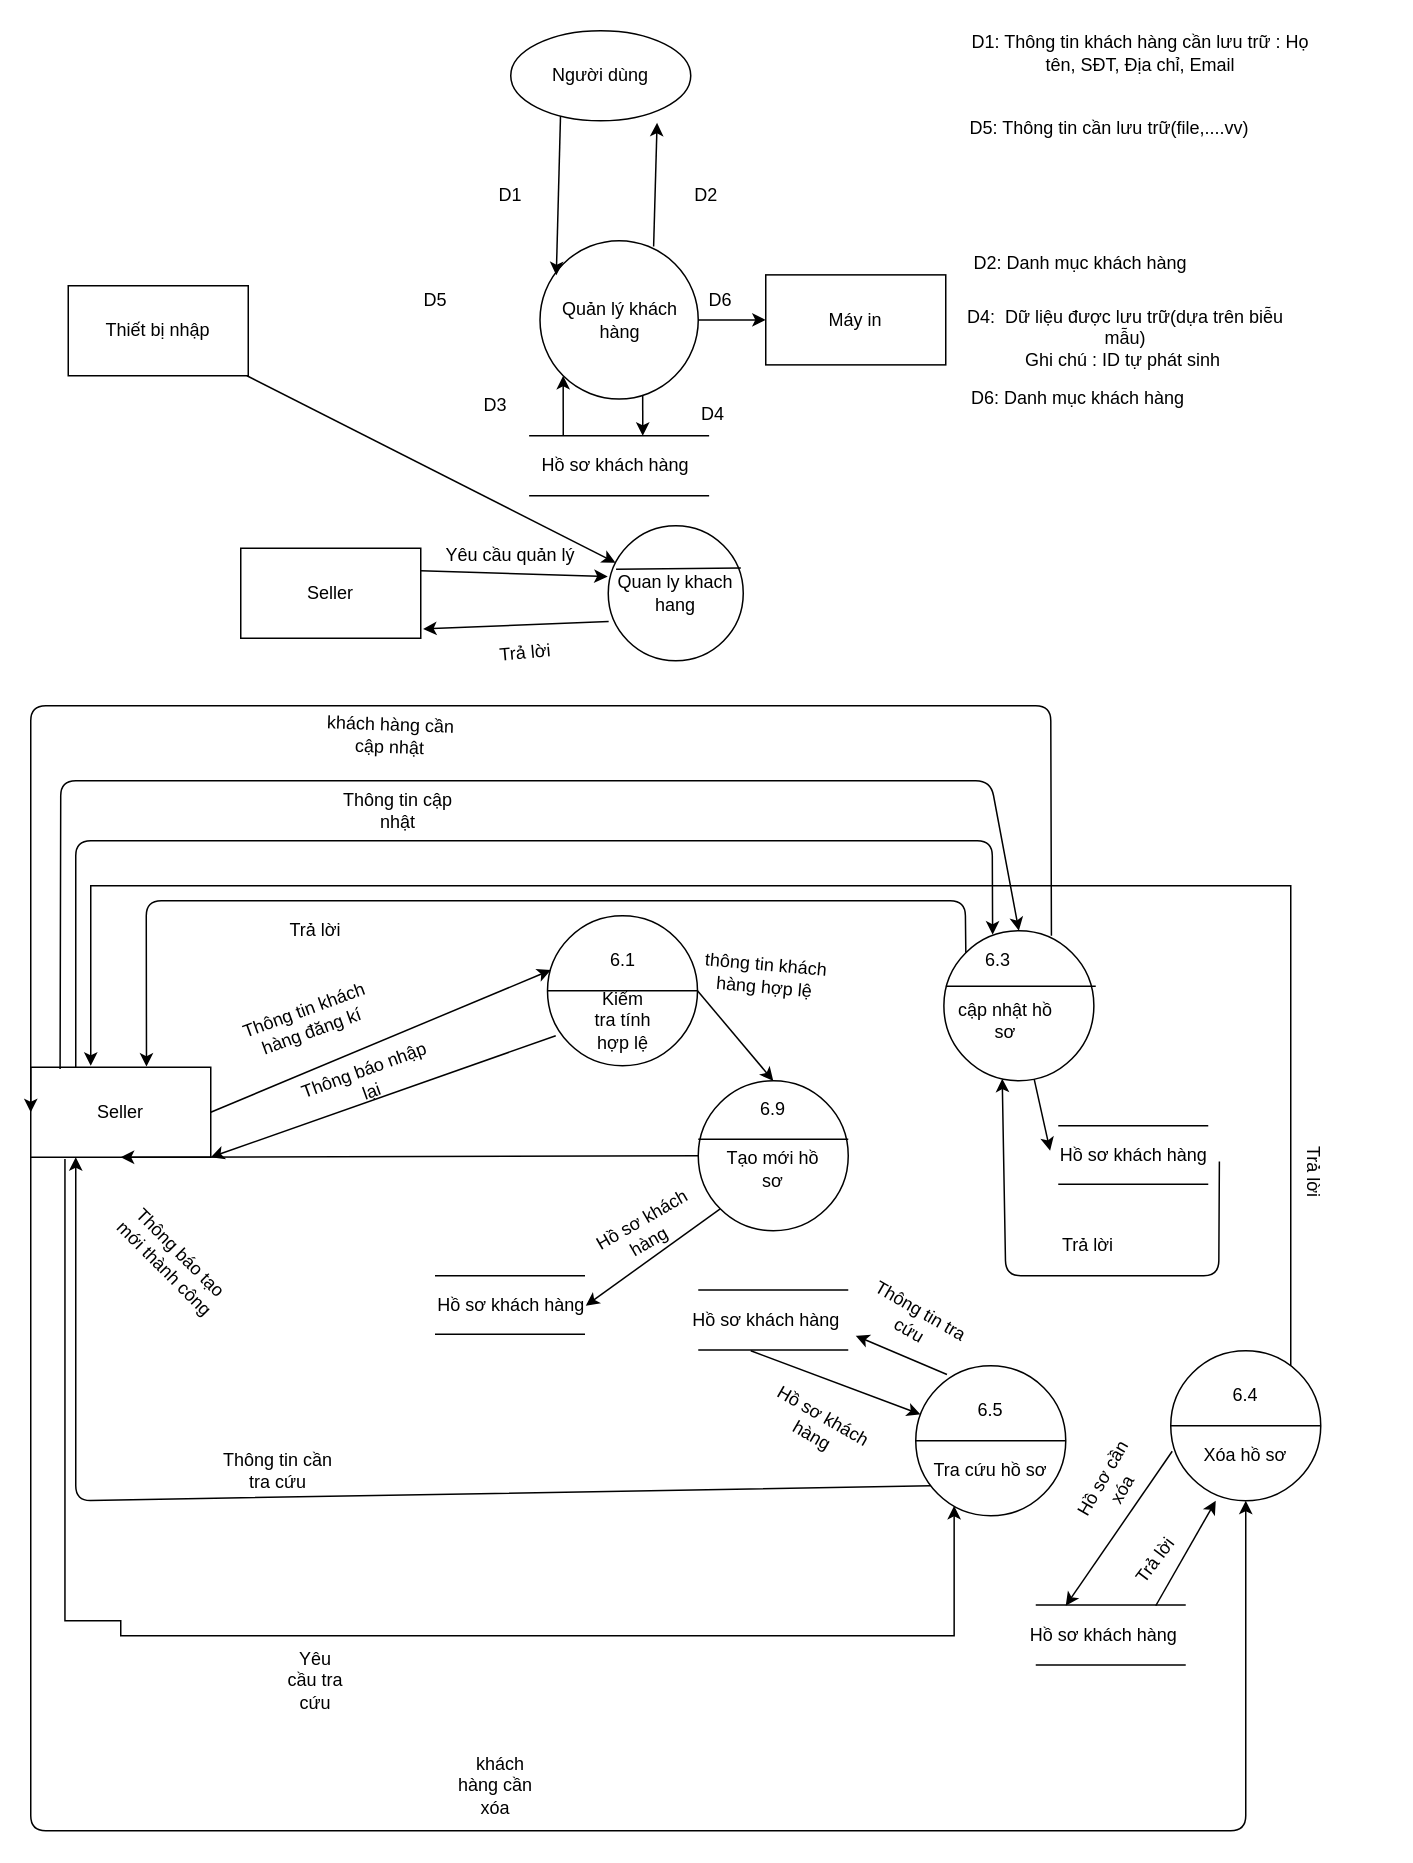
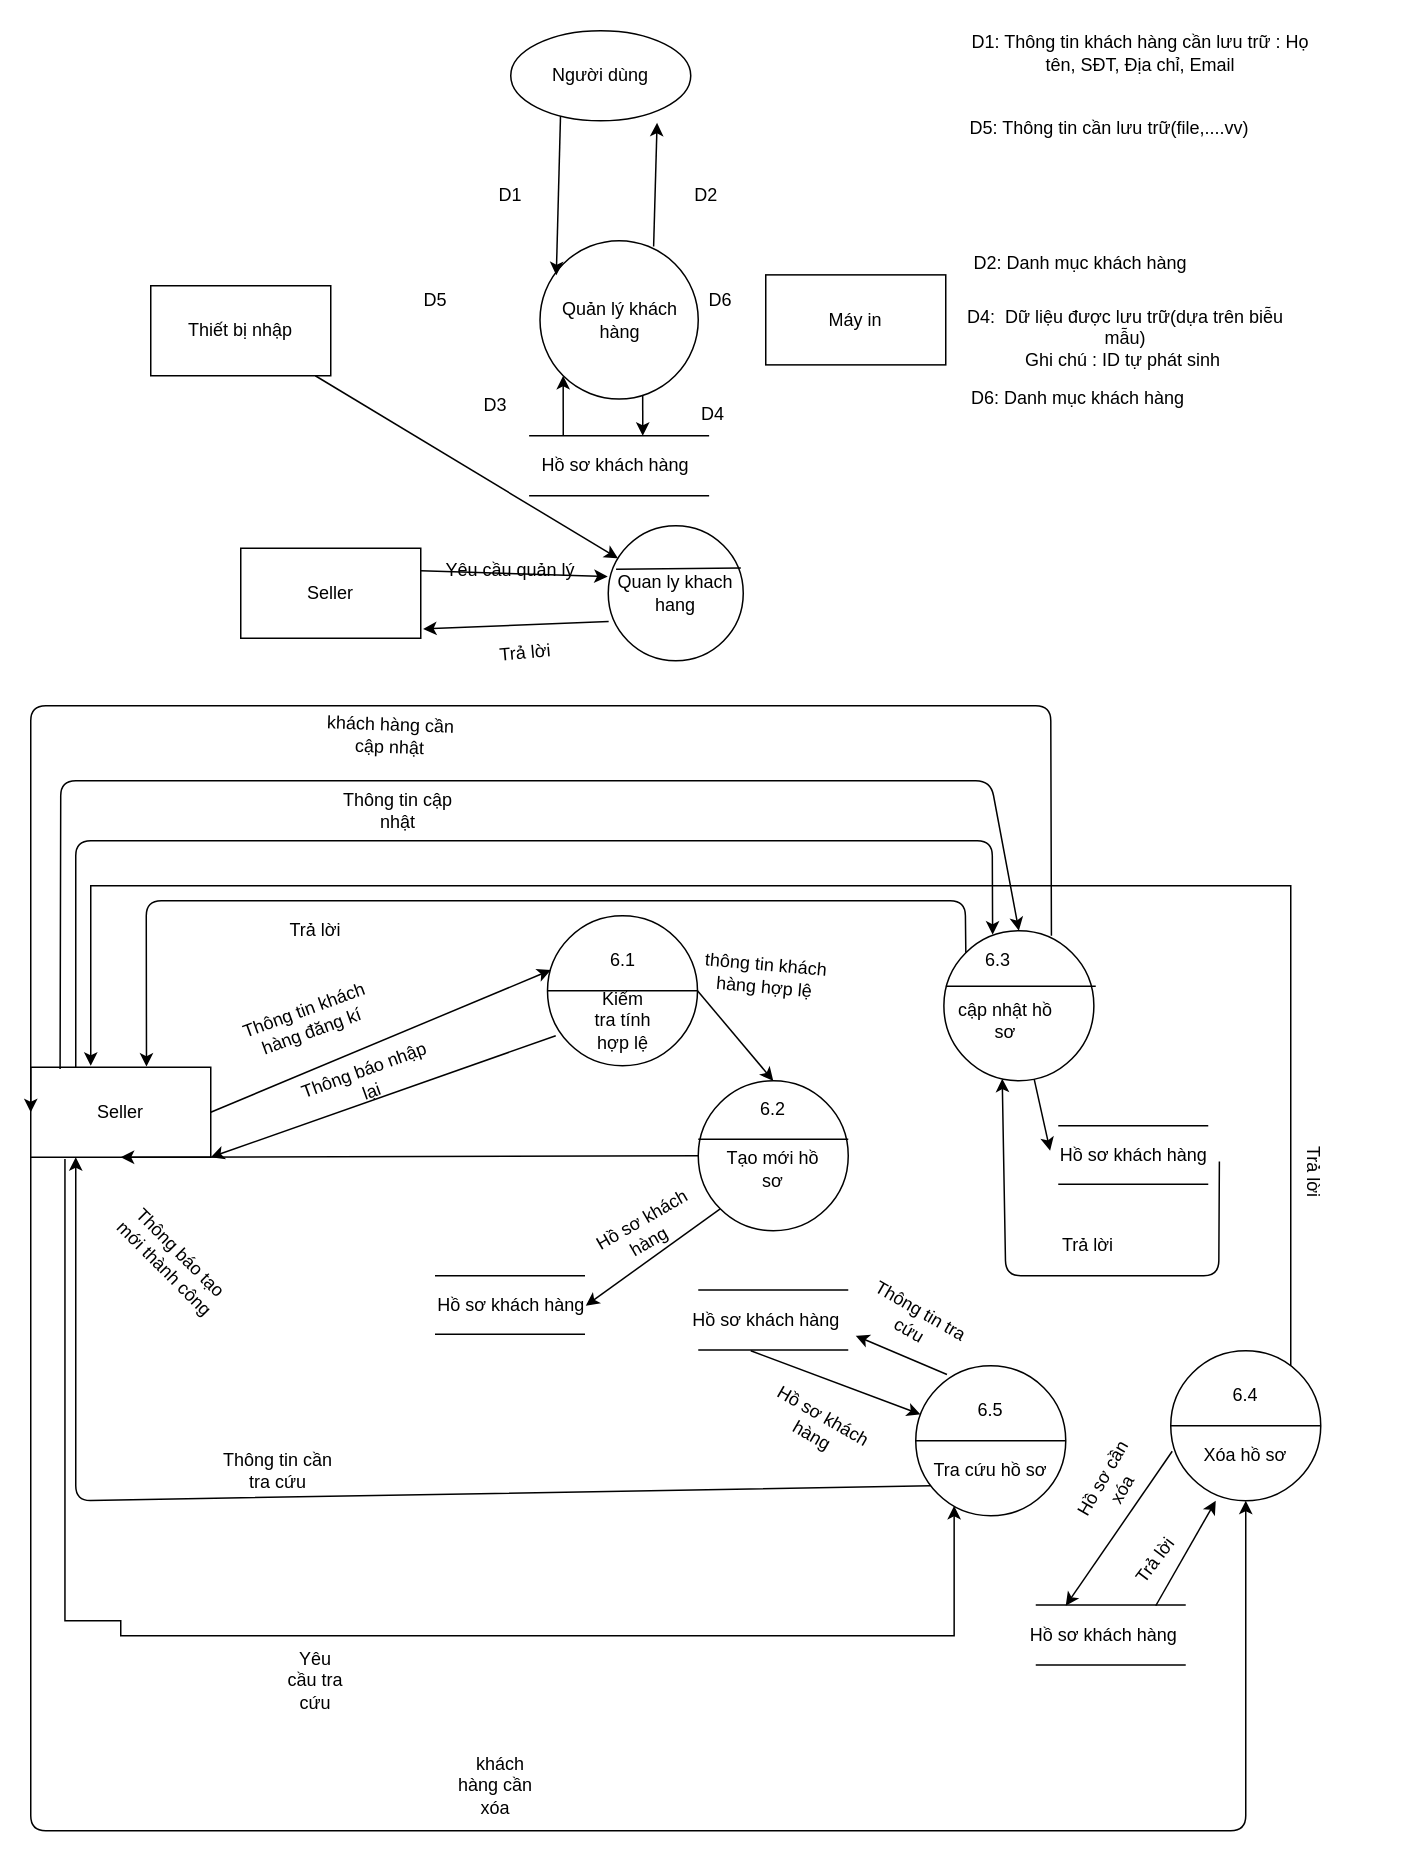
(727, 320) -> none
(158, 331) -> (241, 331)
(510, 556) -> (510, 571)
(773, 1109) -> (773, 1109)
